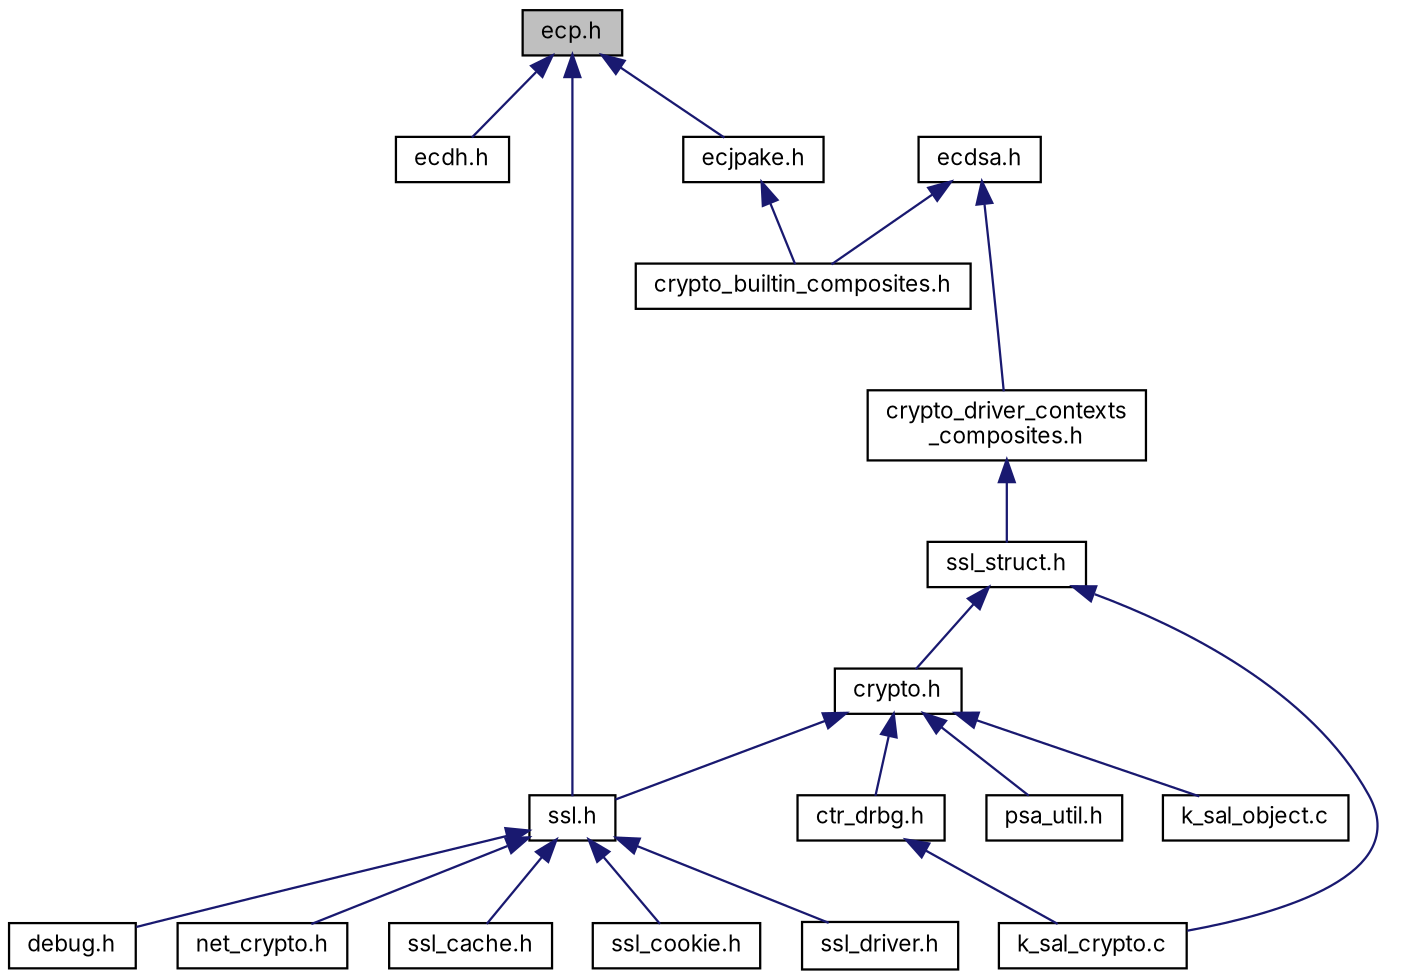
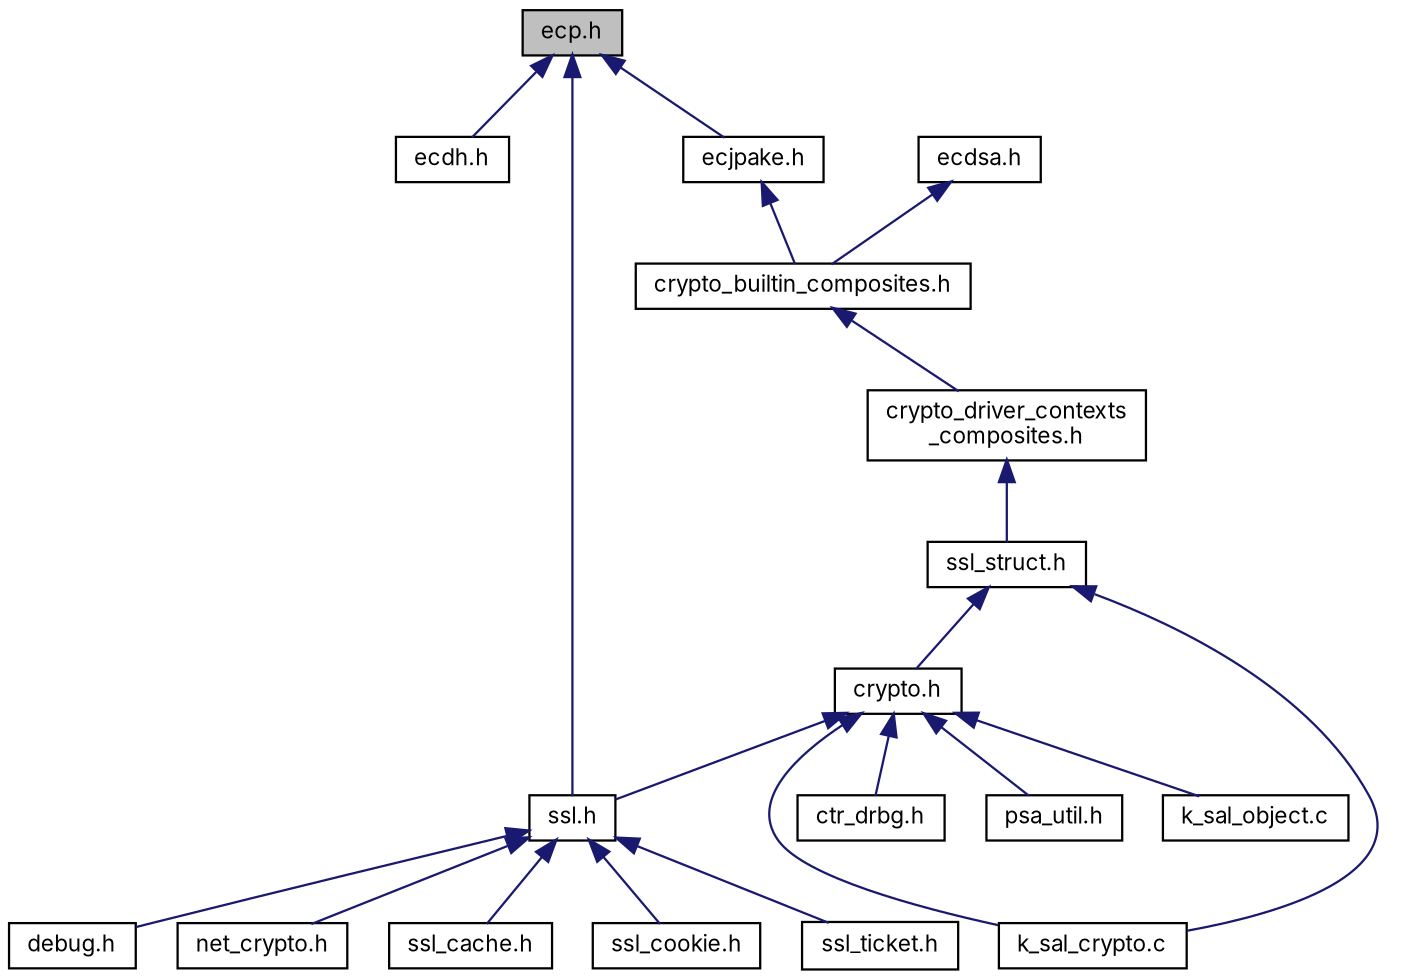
(995, 298) -> (905, 356)
(992, 887) -> (815, 868)
(880, 946) -> (880, 946)
